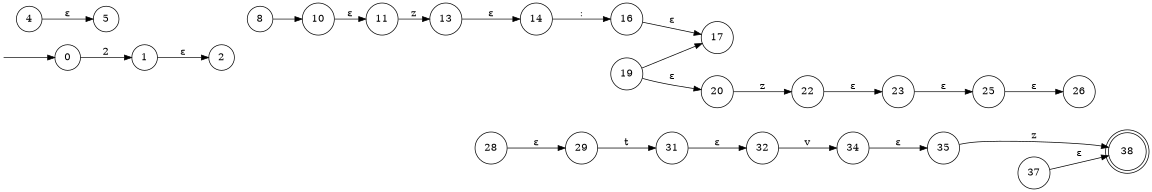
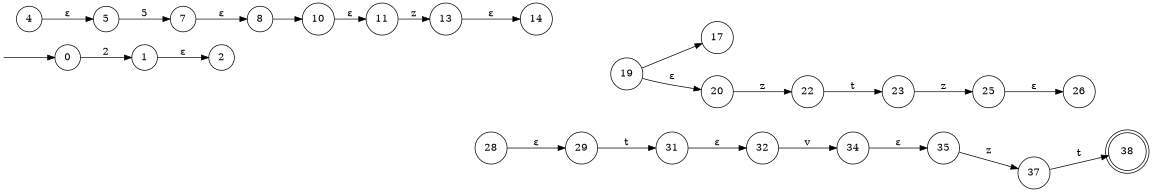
none -> (183, 19)
(627, 19) -> none
(853, 86) -> (853, 86)
(943, 86) -> (943, 86)
(1030, 142) -> (985, 160)
(1079, 153) -> (1079, 153)
